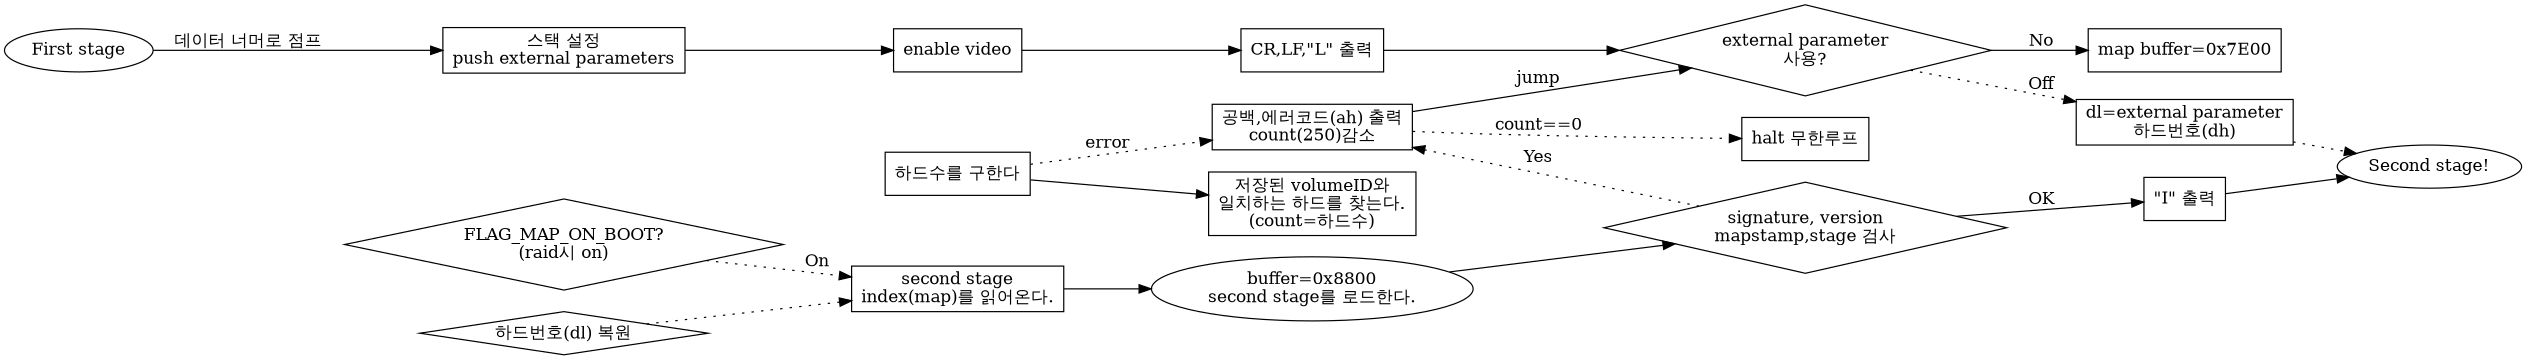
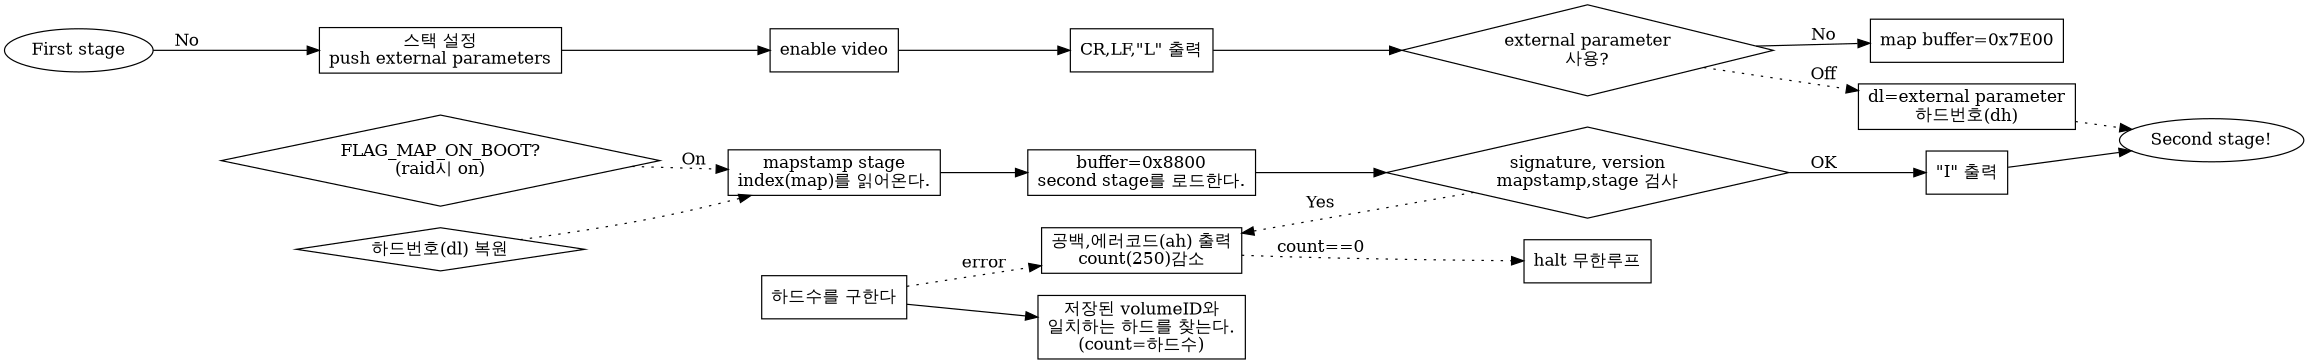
(249, 41) -> (187, 41)
(1546, 91) -> none
(958, 289) -> (834, 173)
(1312, 289) -> (1142, 173)
